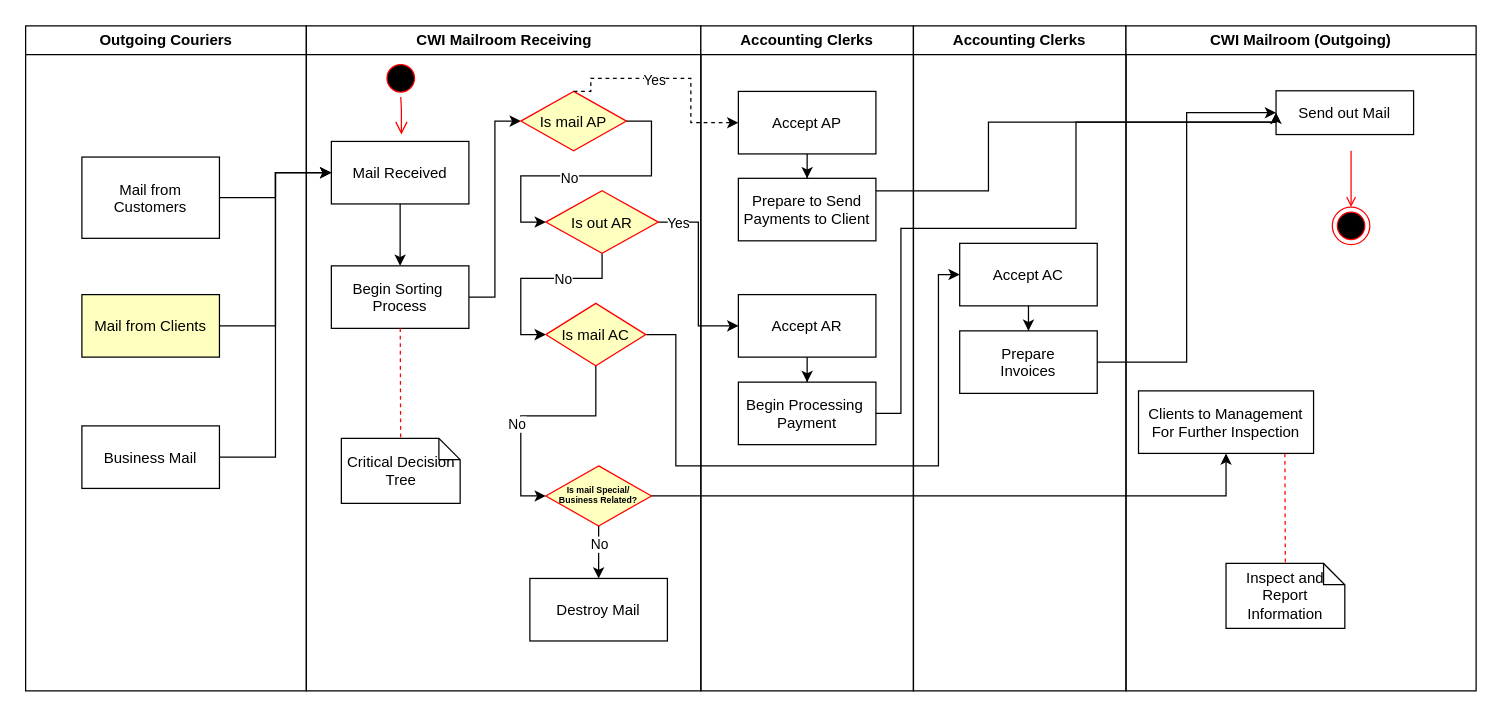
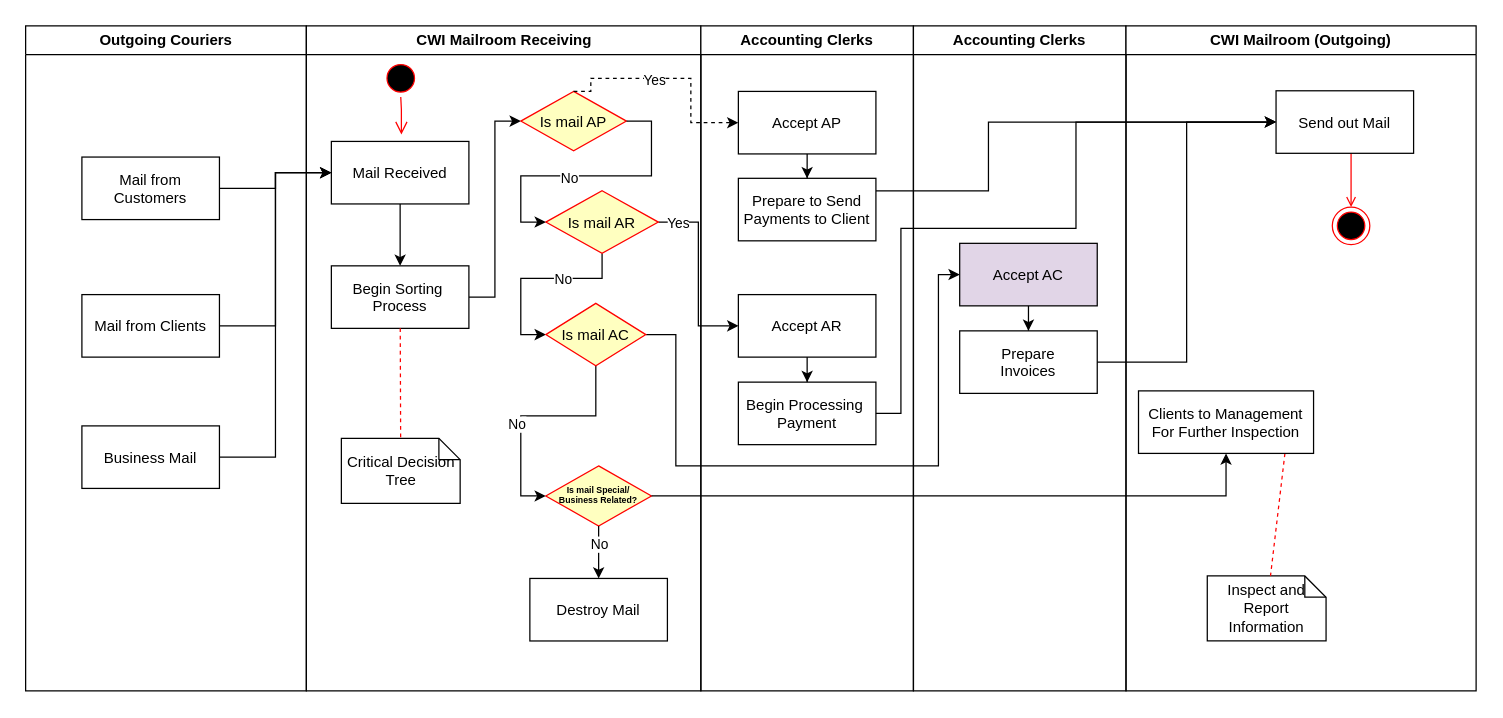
(1344, 113) -> (1344, 122)
(151, 198) -> (151, 188)
(601, 223) -> (601, 223)
(1028, 274) -> (1028, 274)
(151, 326) -> (151, 326)
(1285, 596) -> (1266, 608)
